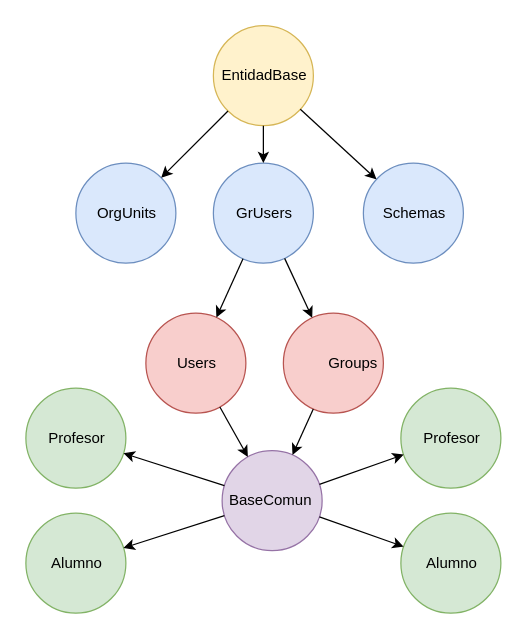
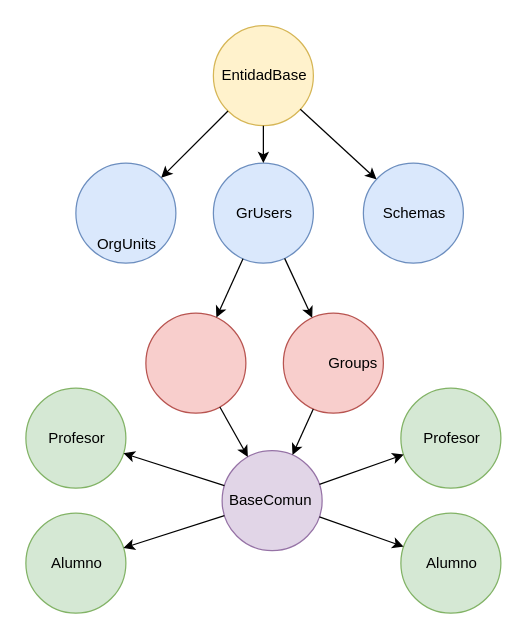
(127, 213) -> (127, 244)
(197, 363) -> none
